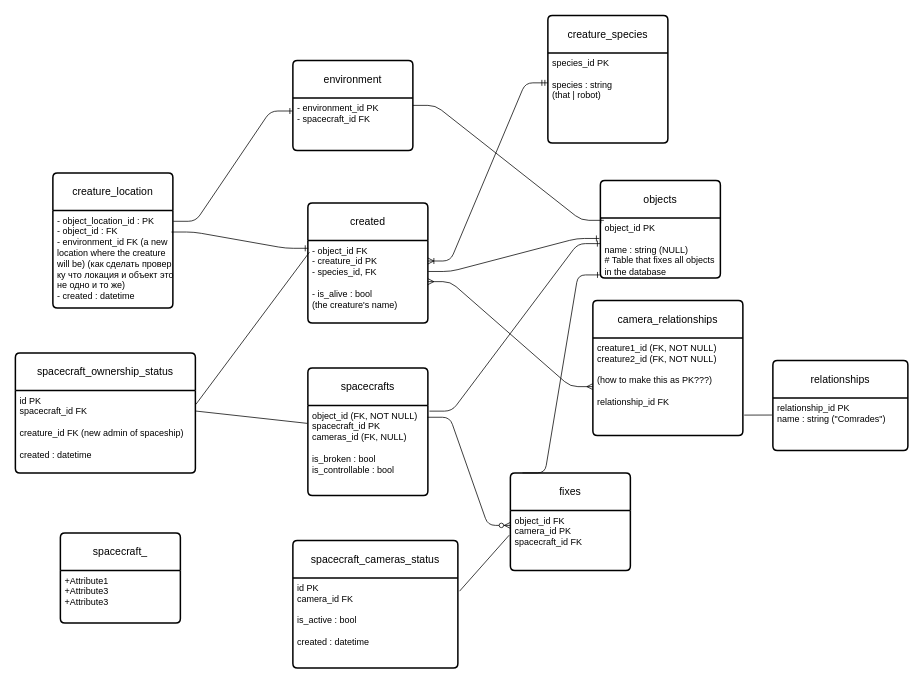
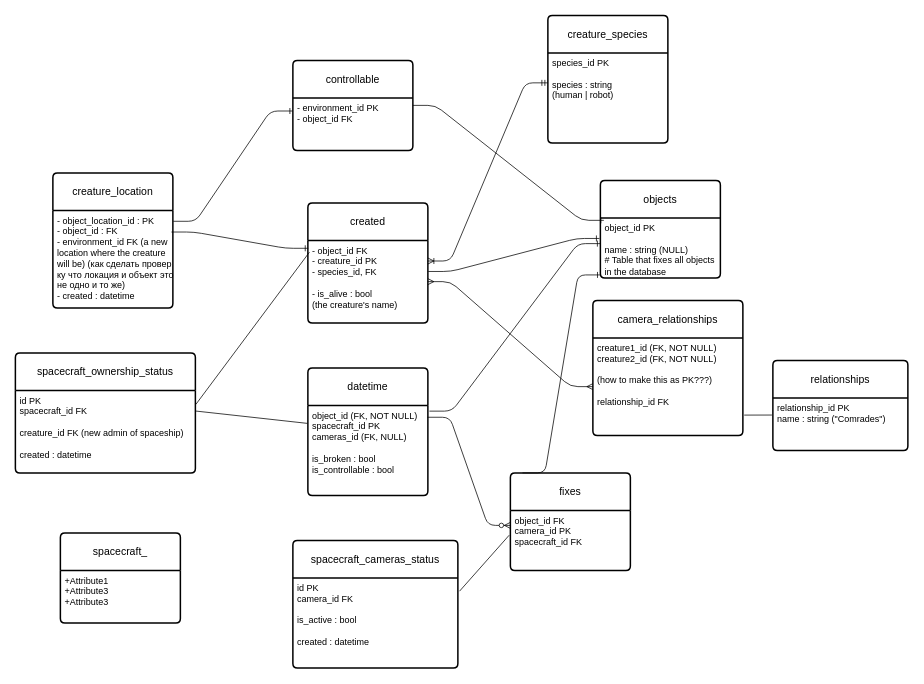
(587, 74) -> (587, 74)
(353, 79) -> (353, 79)
(341, 114) -> (341, 114)
(368, 387) -> (368, 387)
